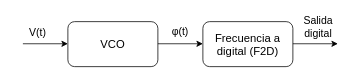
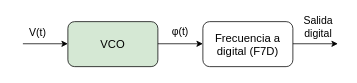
(113, 44) -> (113, 44)
(248, 44) -> (248, 44)
